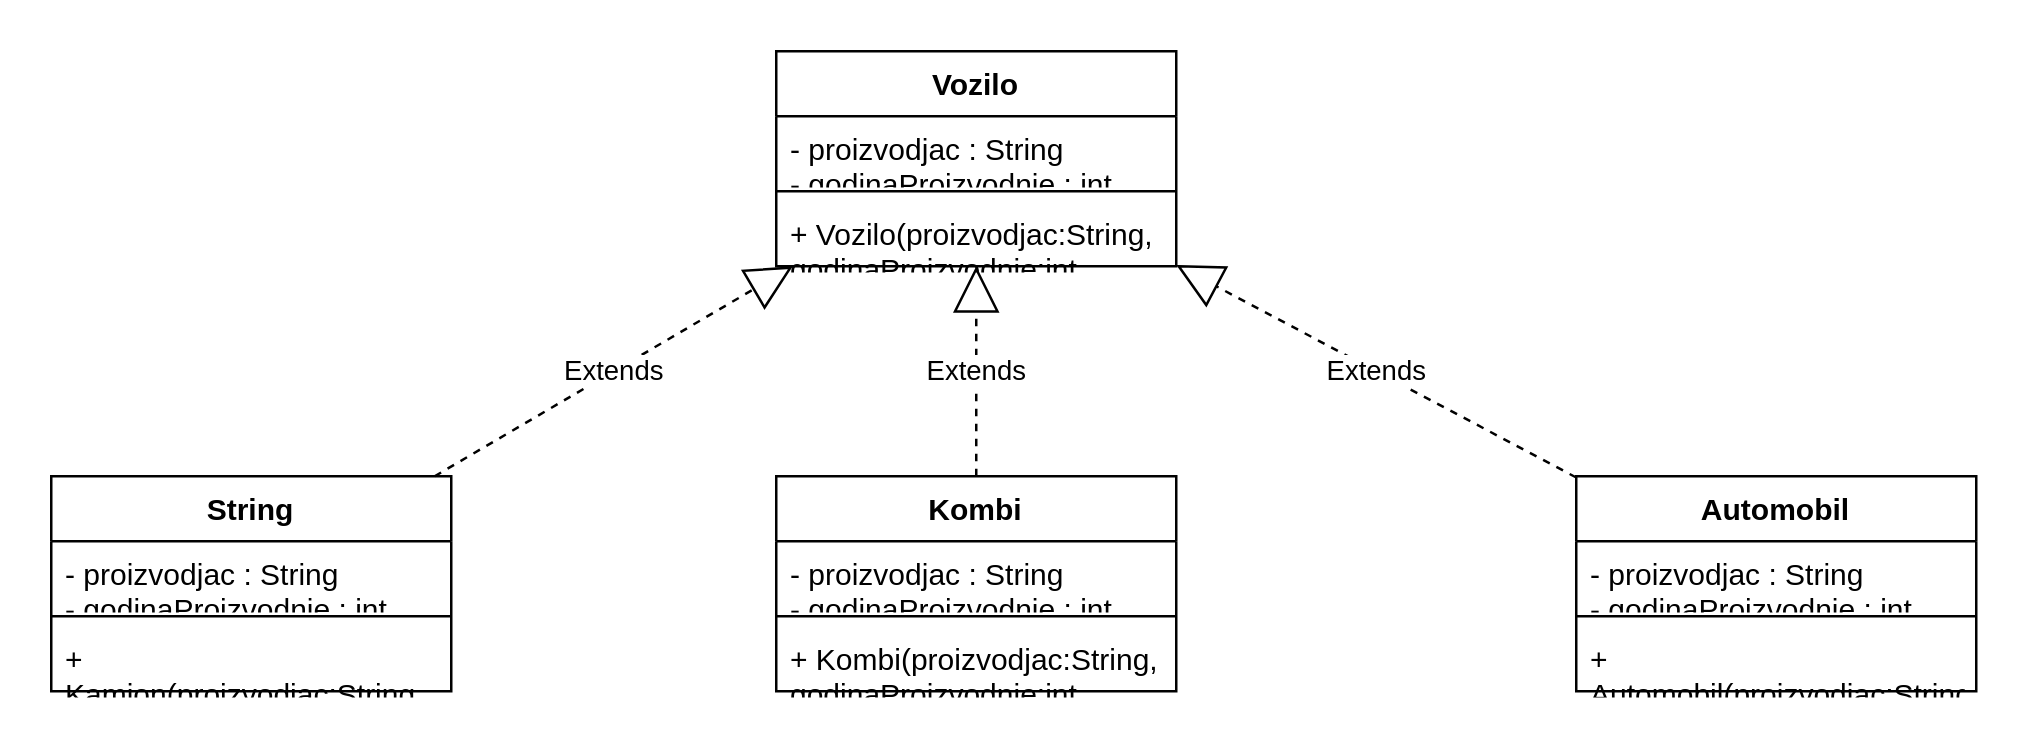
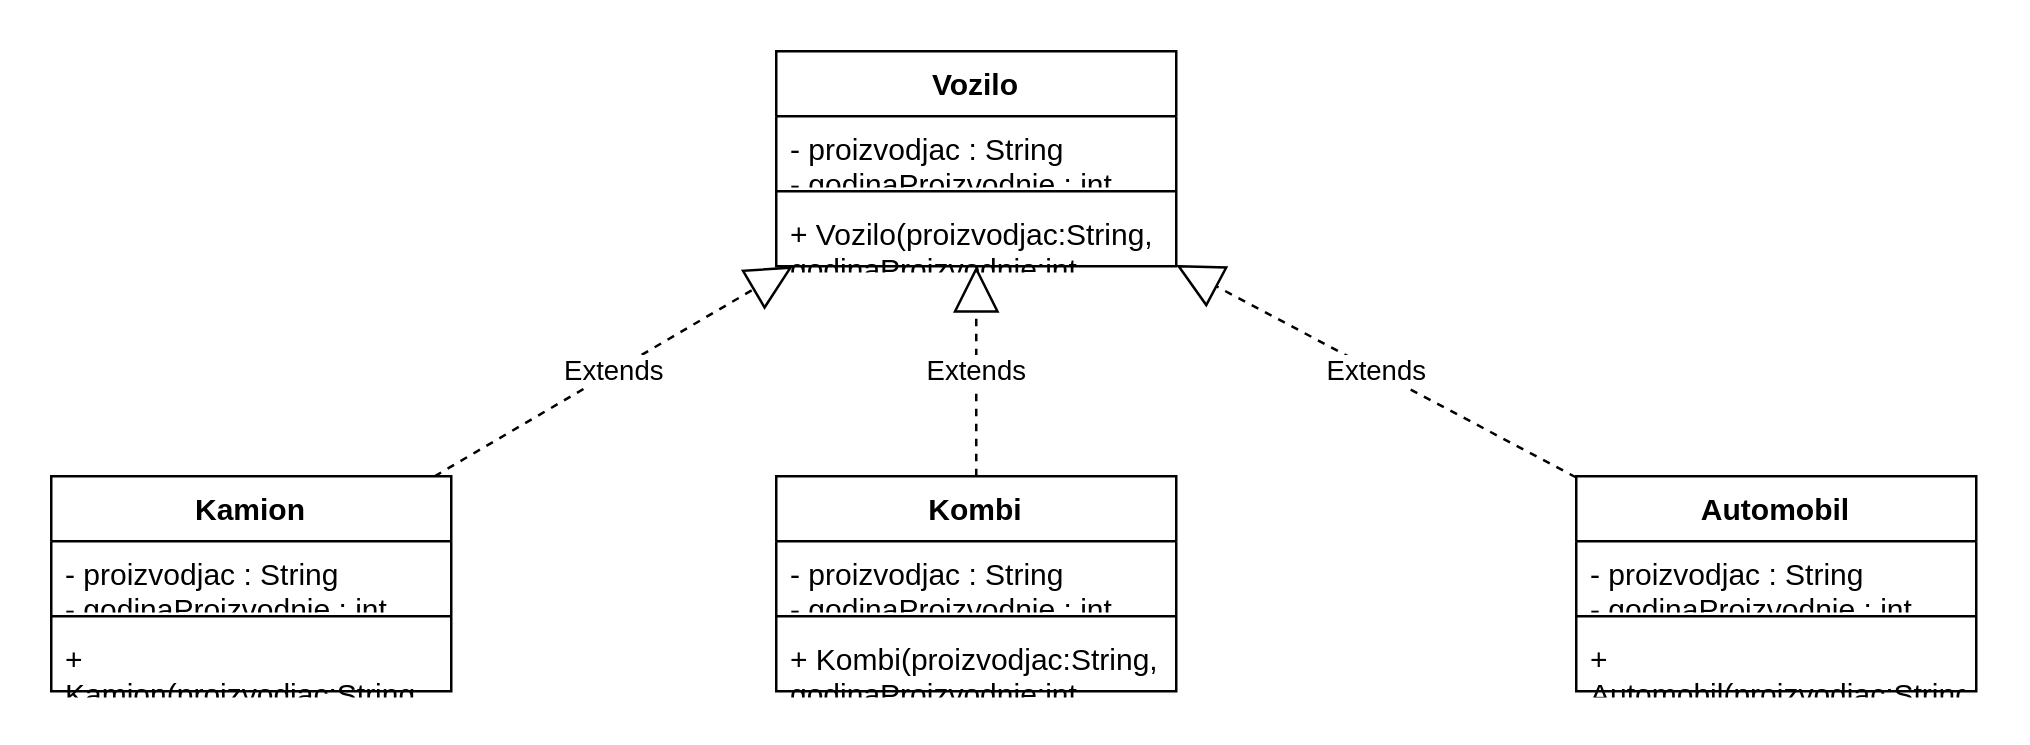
(251, 512) -> (251, 512)
